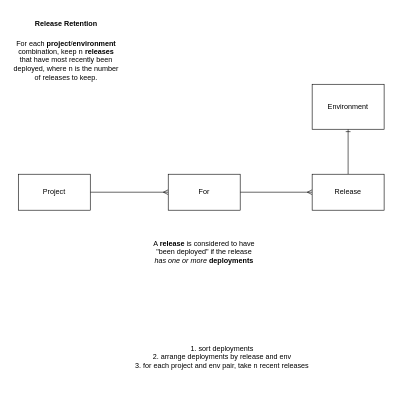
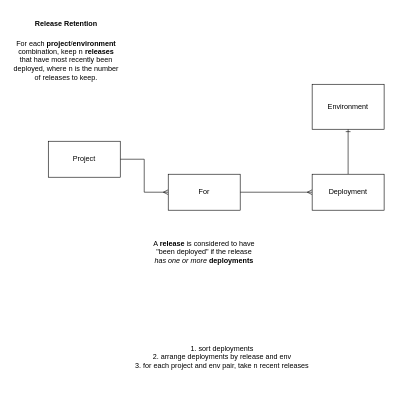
(54, 192) -> (84, 159)
(348, 192) -> (348, 192)
